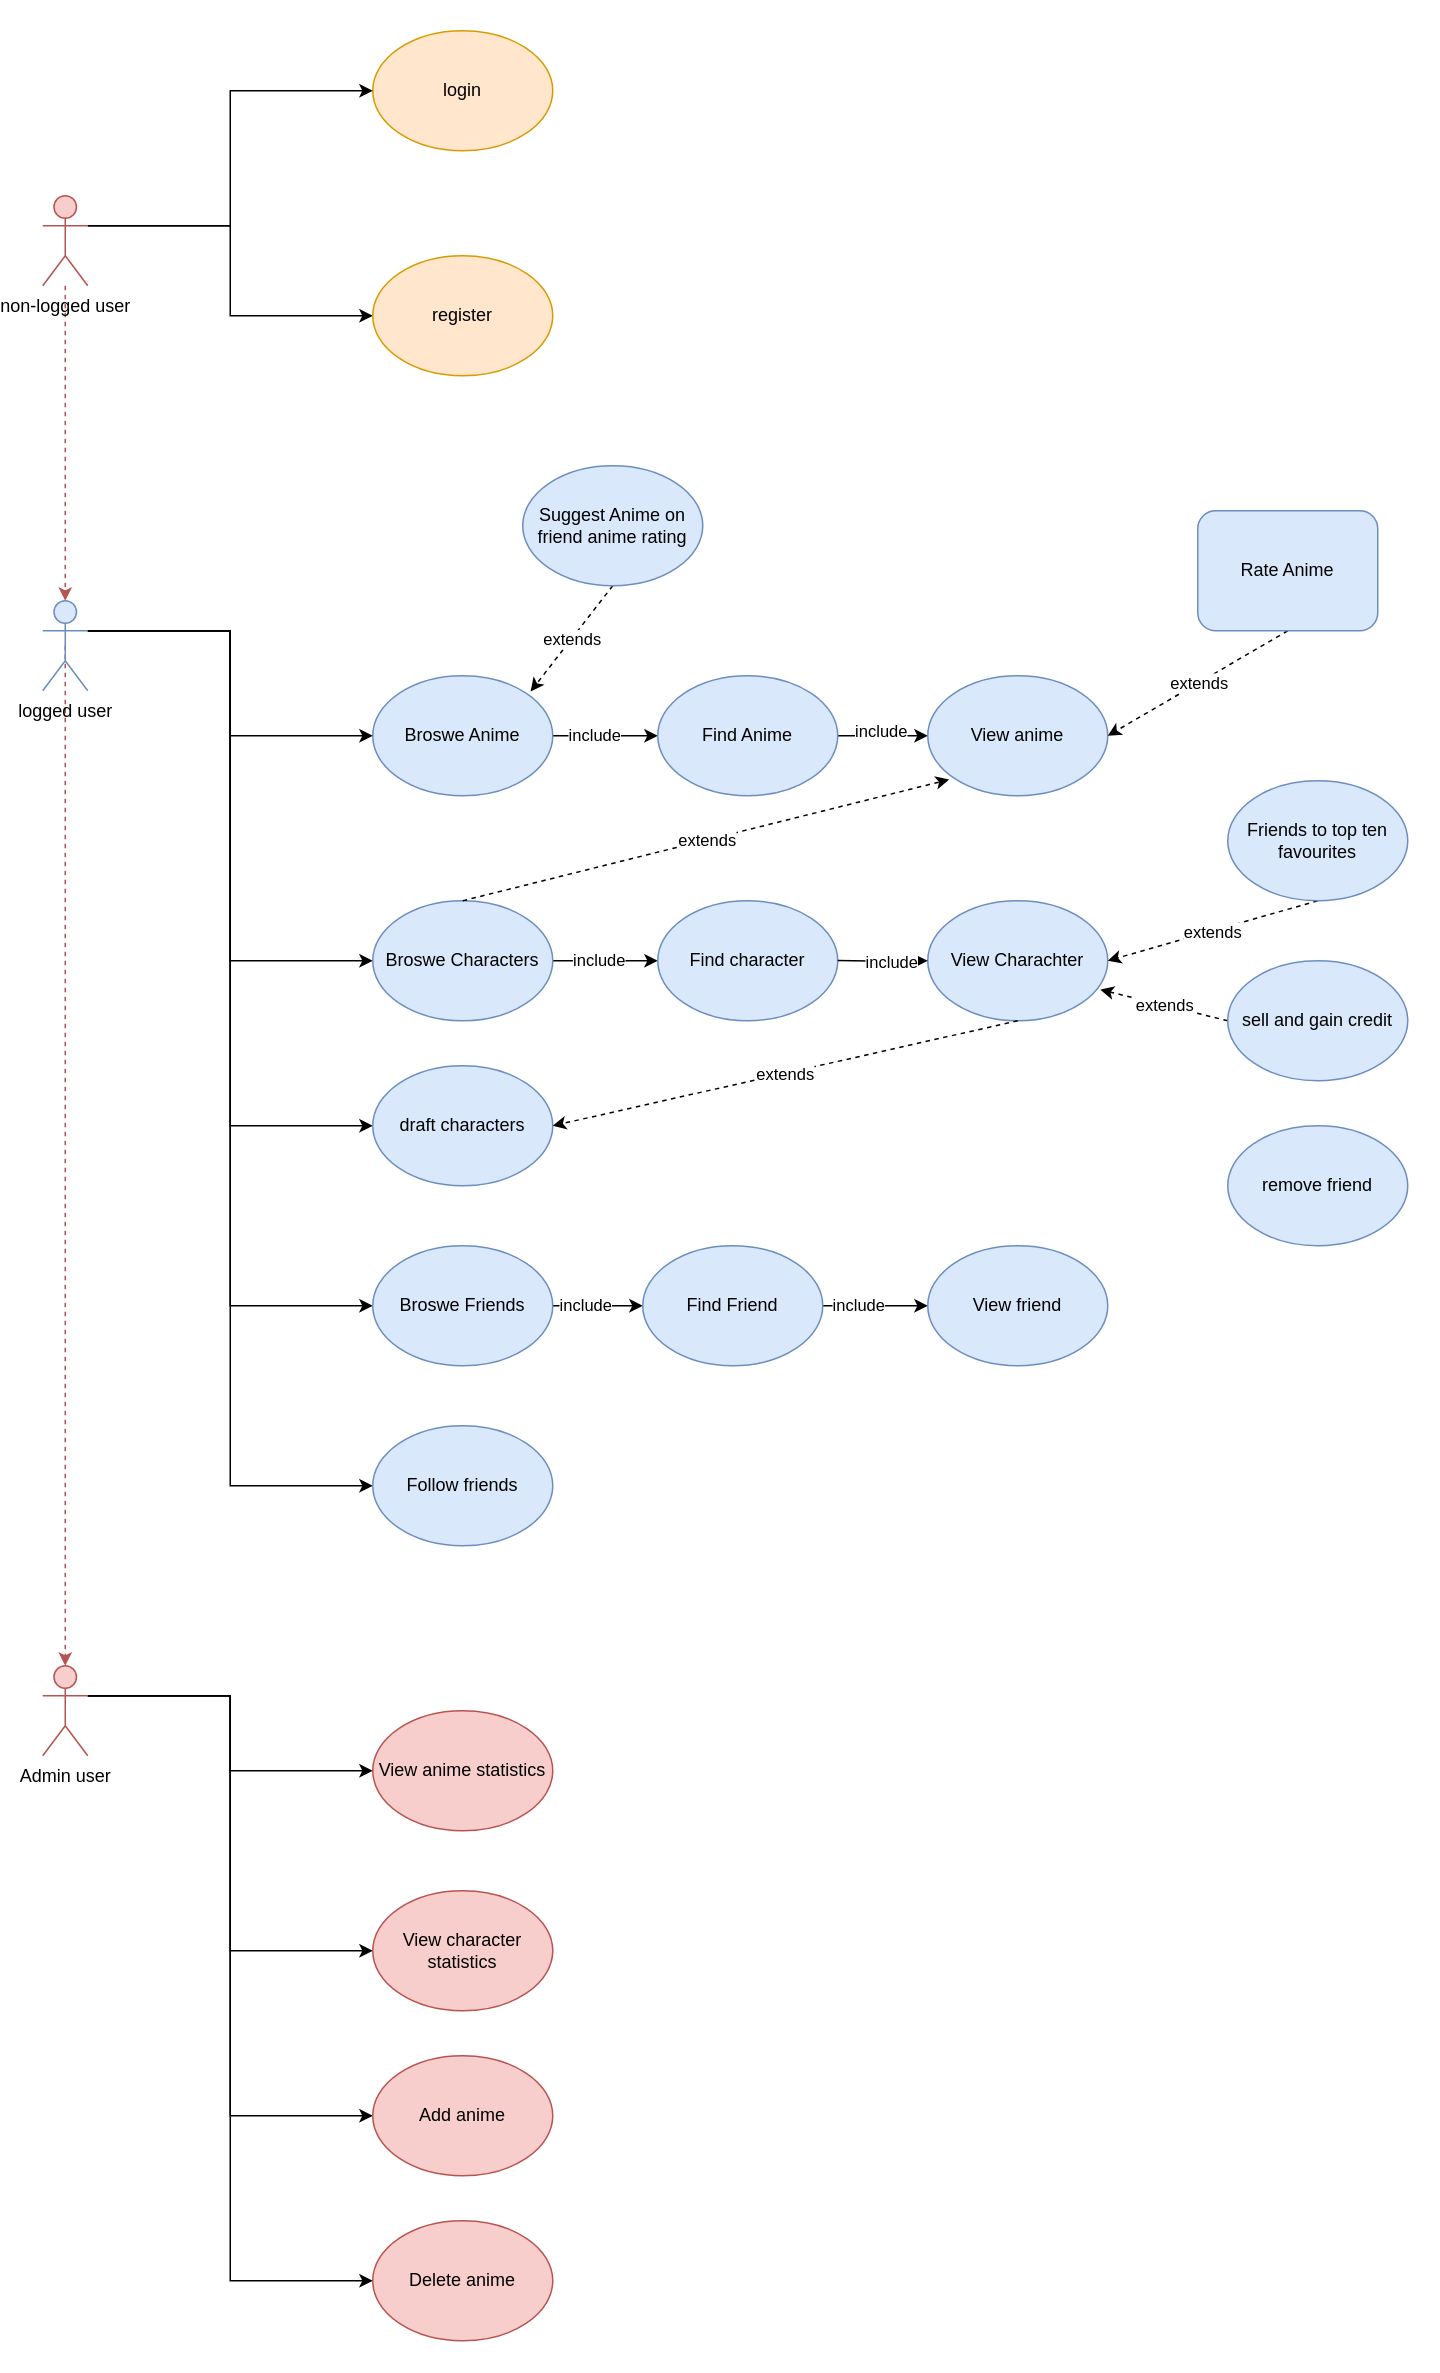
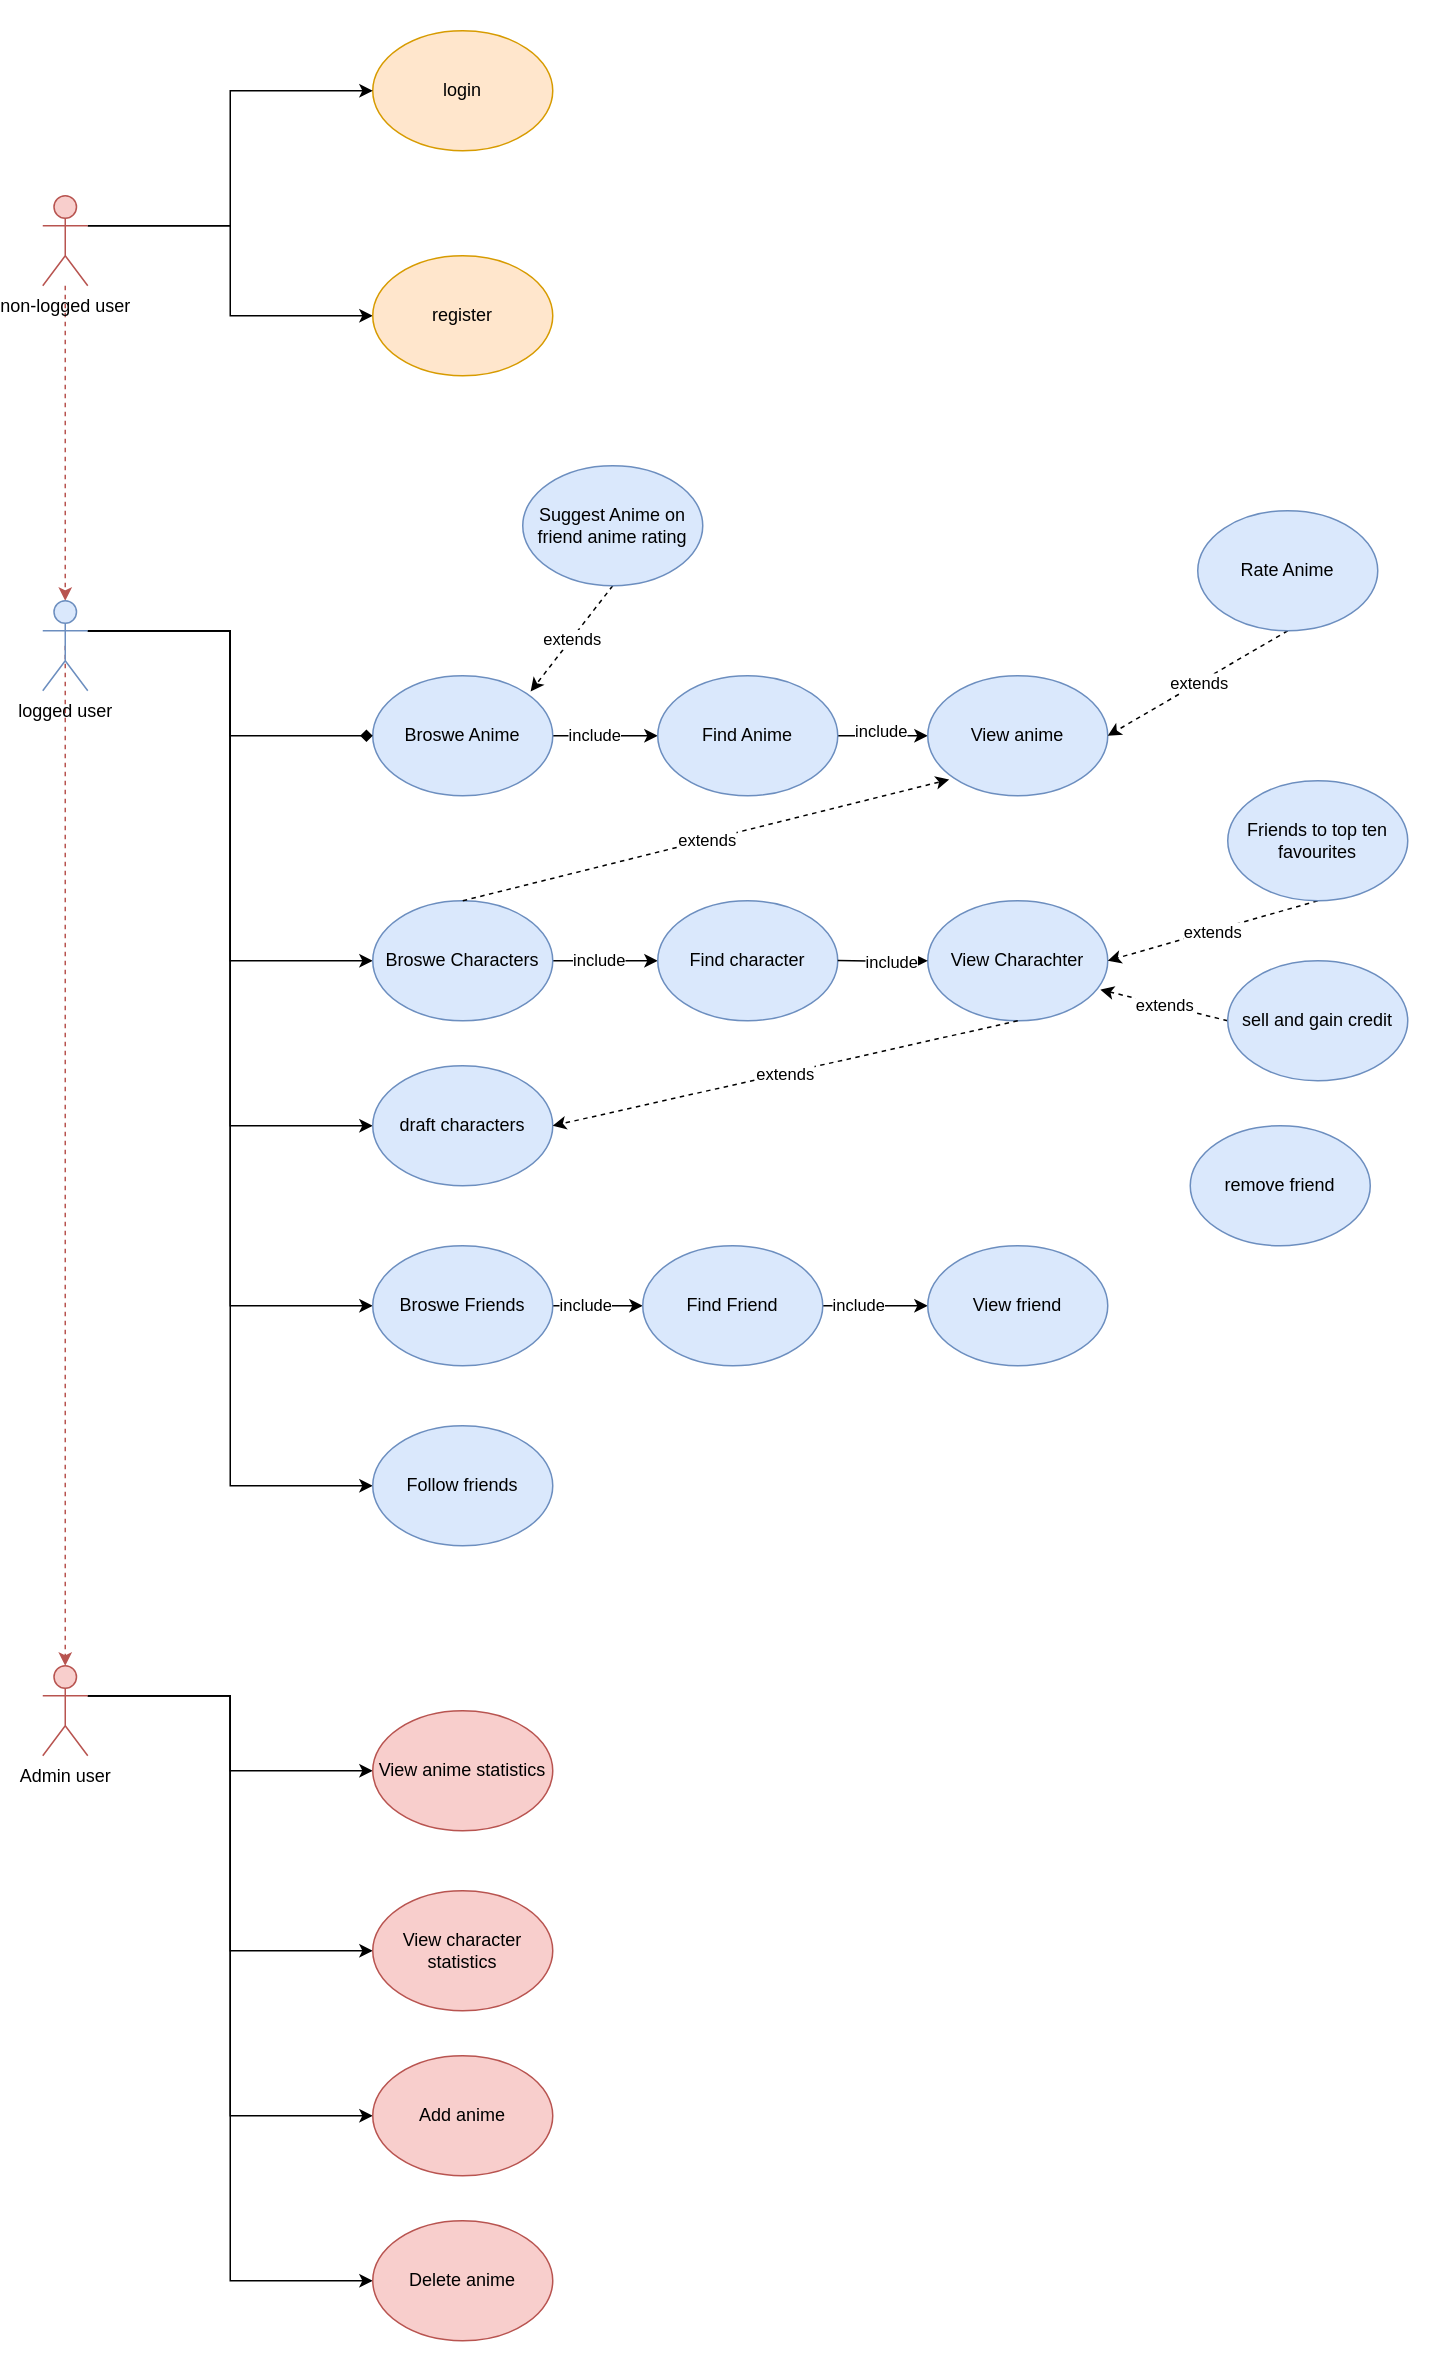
(1288, 571) -> (1288, 571)
(361, 736) -> (360, 736)
(1318, 1186) -> (1280, 1186)
